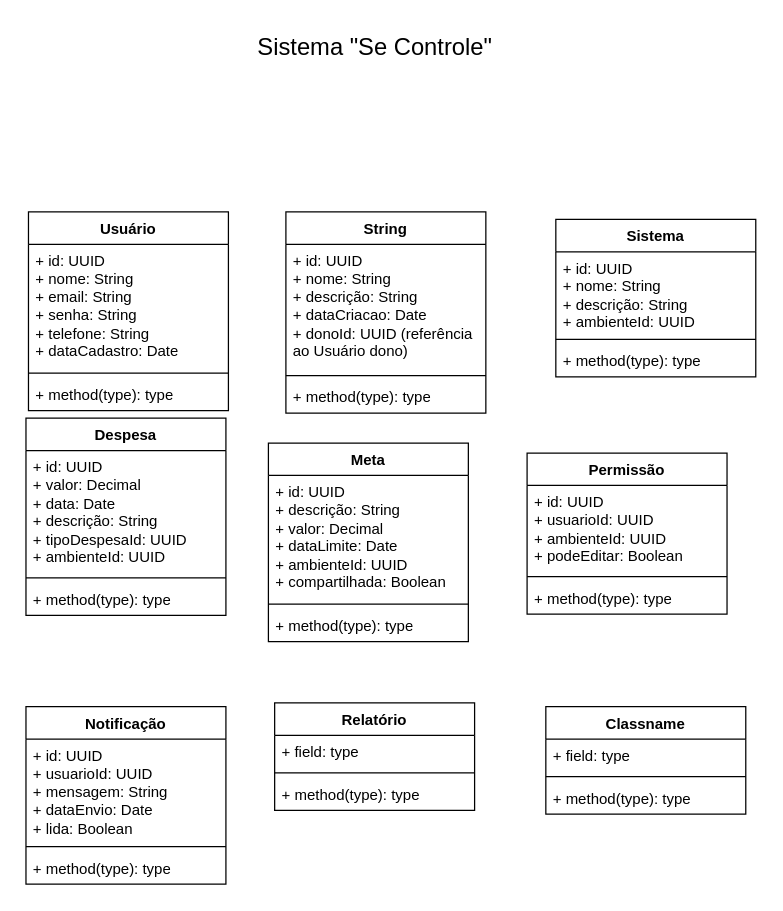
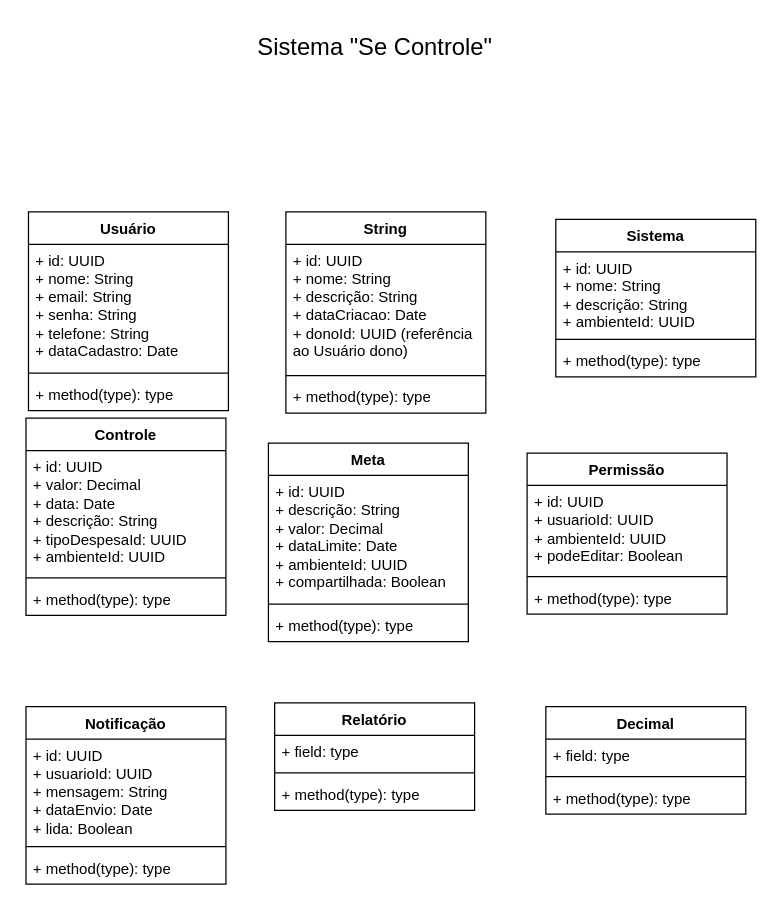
(126, 436) -> (126, 436)
(646, 725) -> (646, 725)
